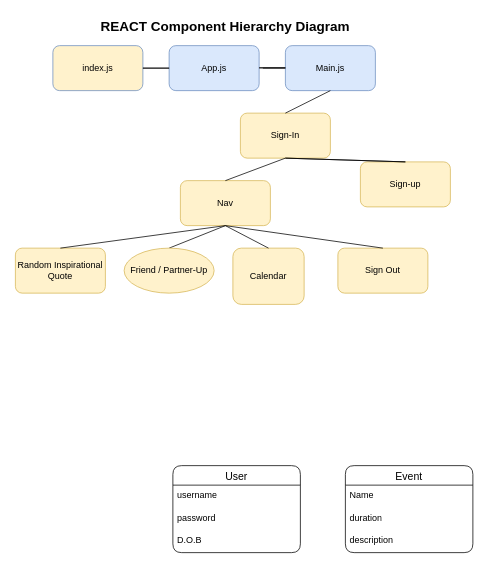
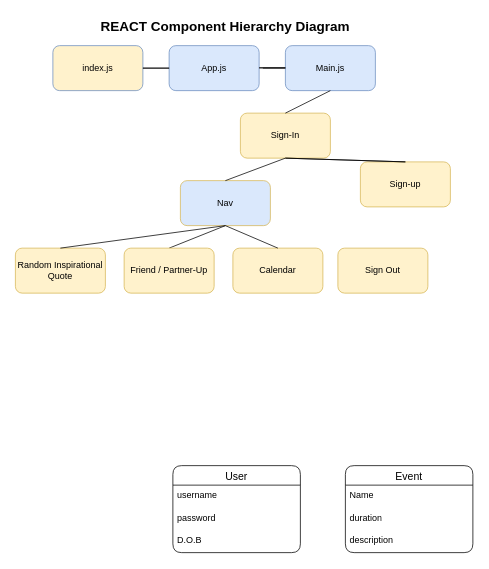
(225, 203) -> (225, 203)
(308, 237) -> none
(169, 270) -> (169, 270)
(269, 276) -> (278, 270)
